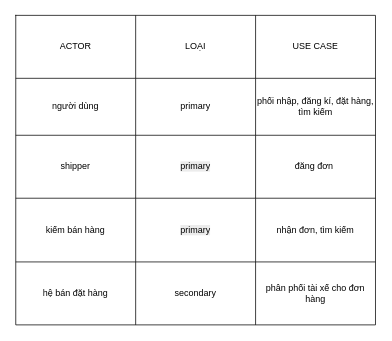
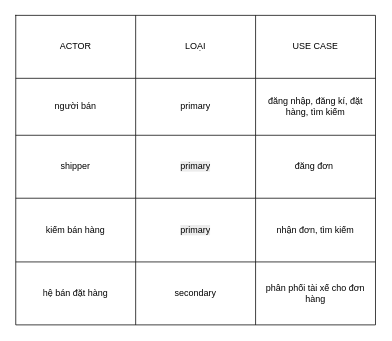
(75, 107) -> (75, 107)
(315, 107) -> (315, 107)
